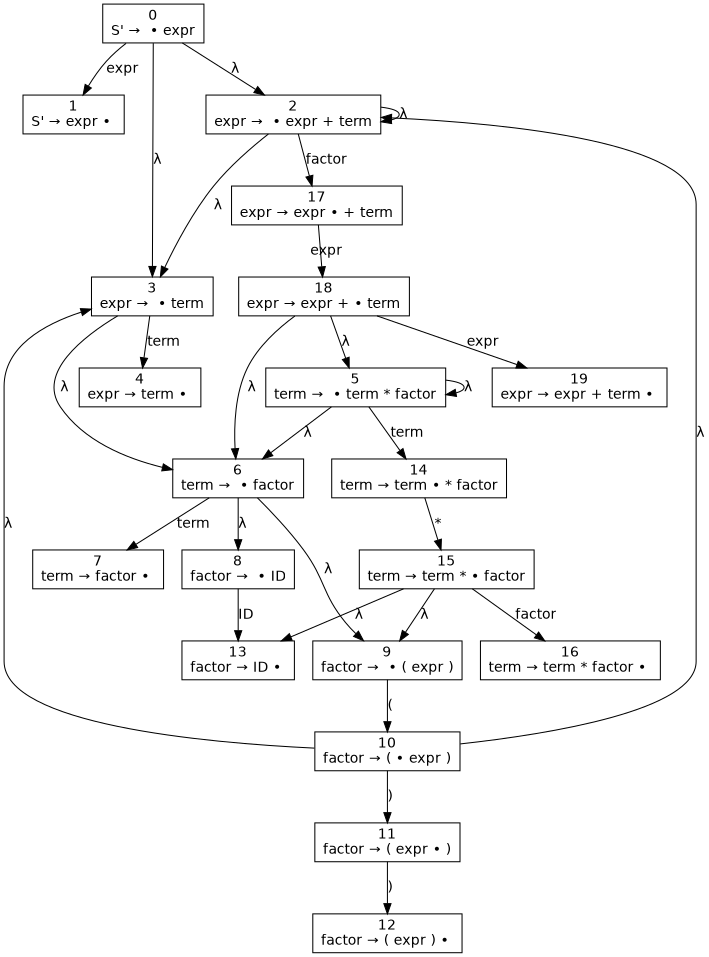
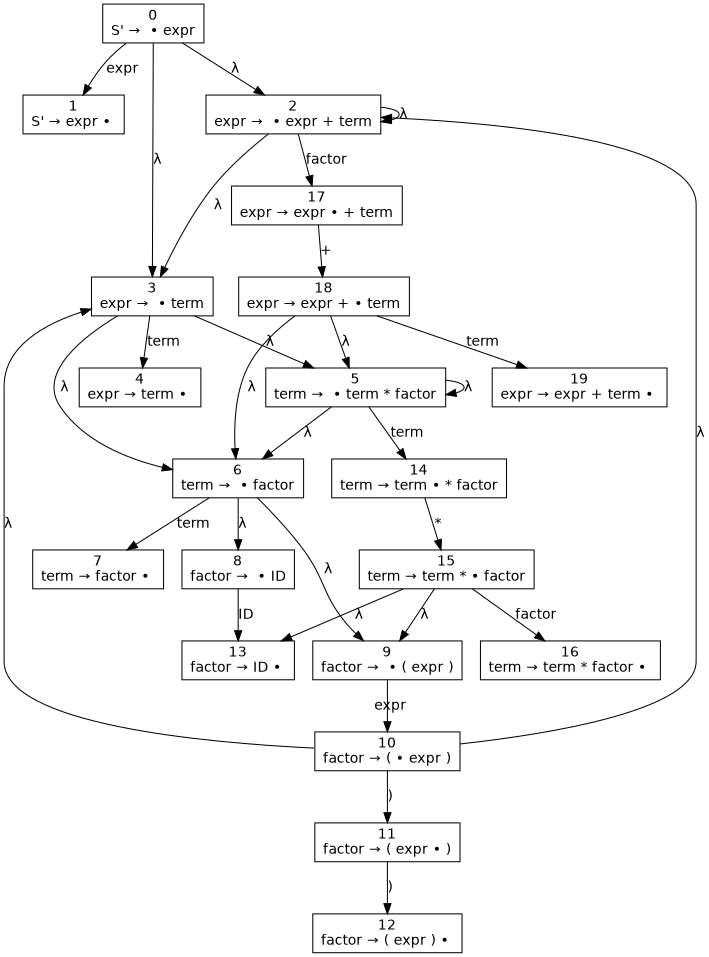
(327, 251) -> (327, 251)
none -> (249, 340)
(483, 342) -> (483, 342)
(390, 706) -> (390, 706)
